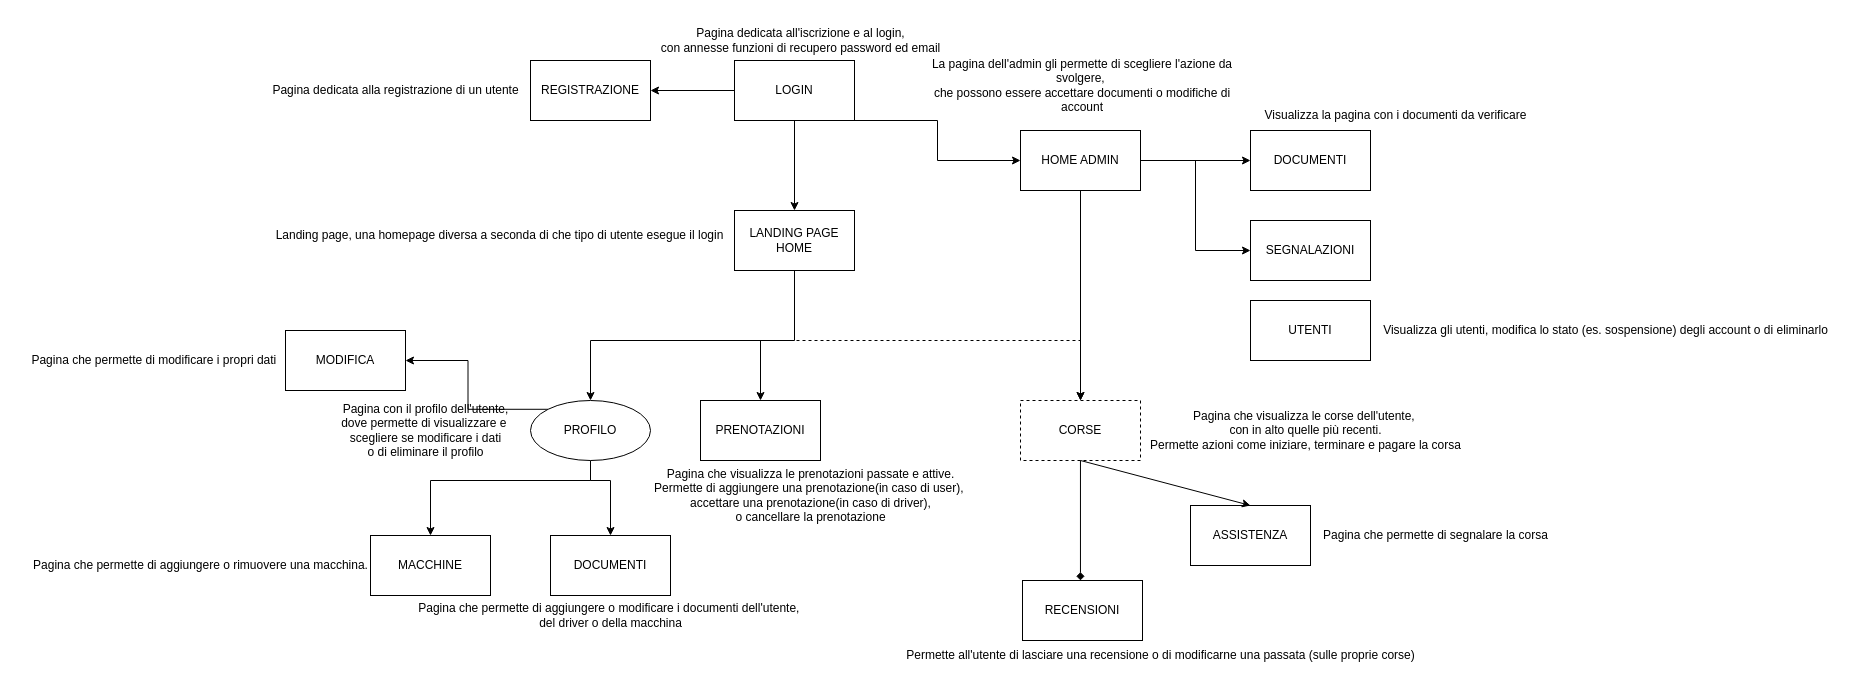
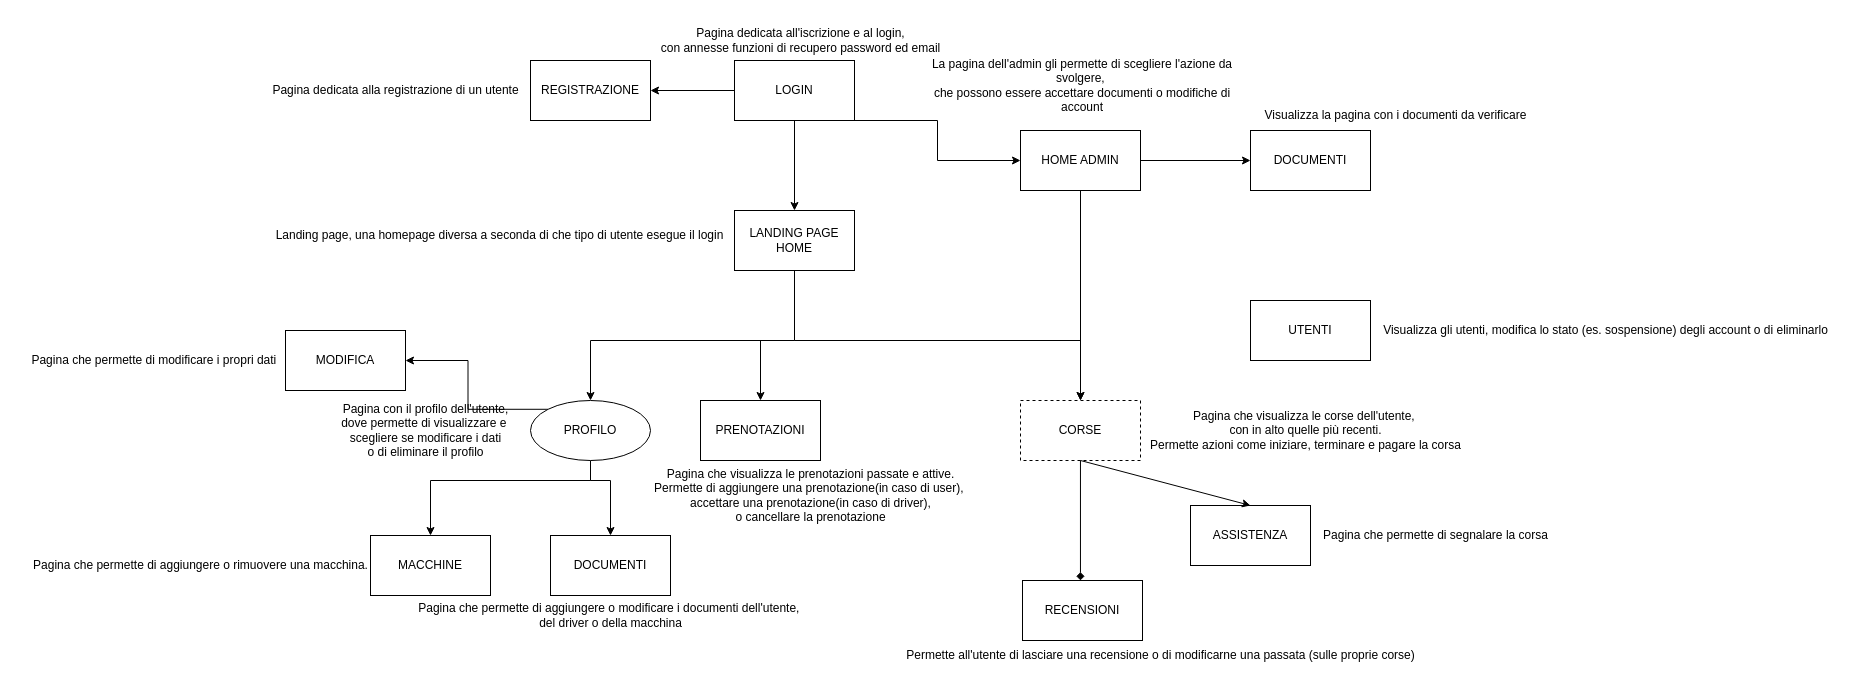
(1196, 230) -> none
(1311, 251) -> none
(937, 341) -> (937, 341)
